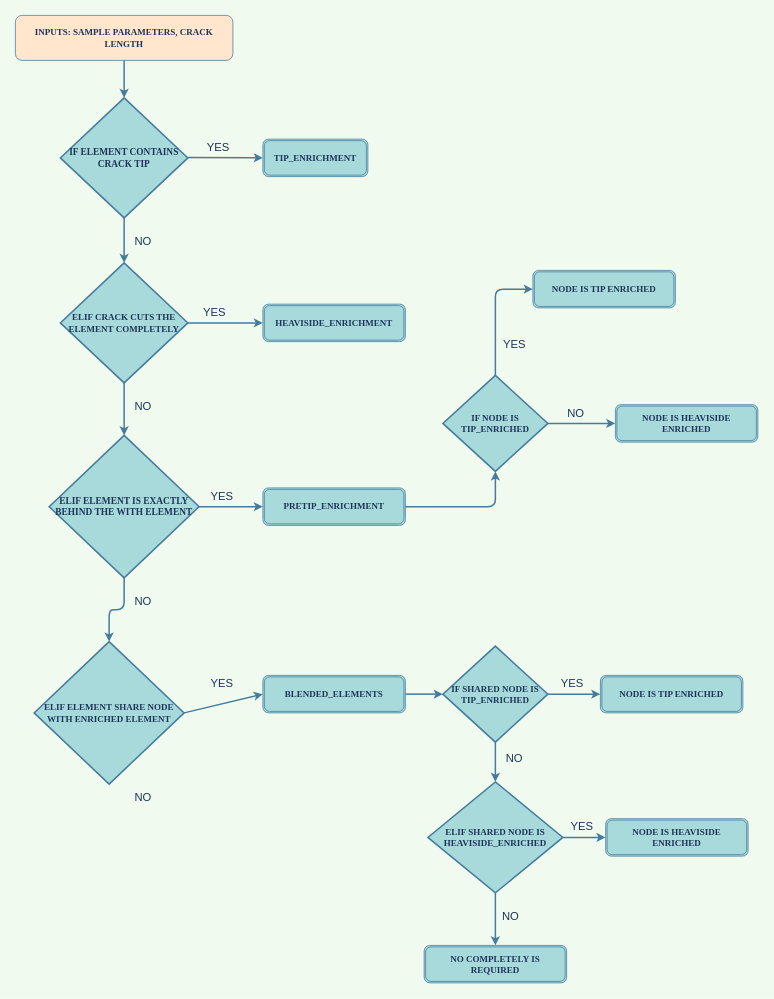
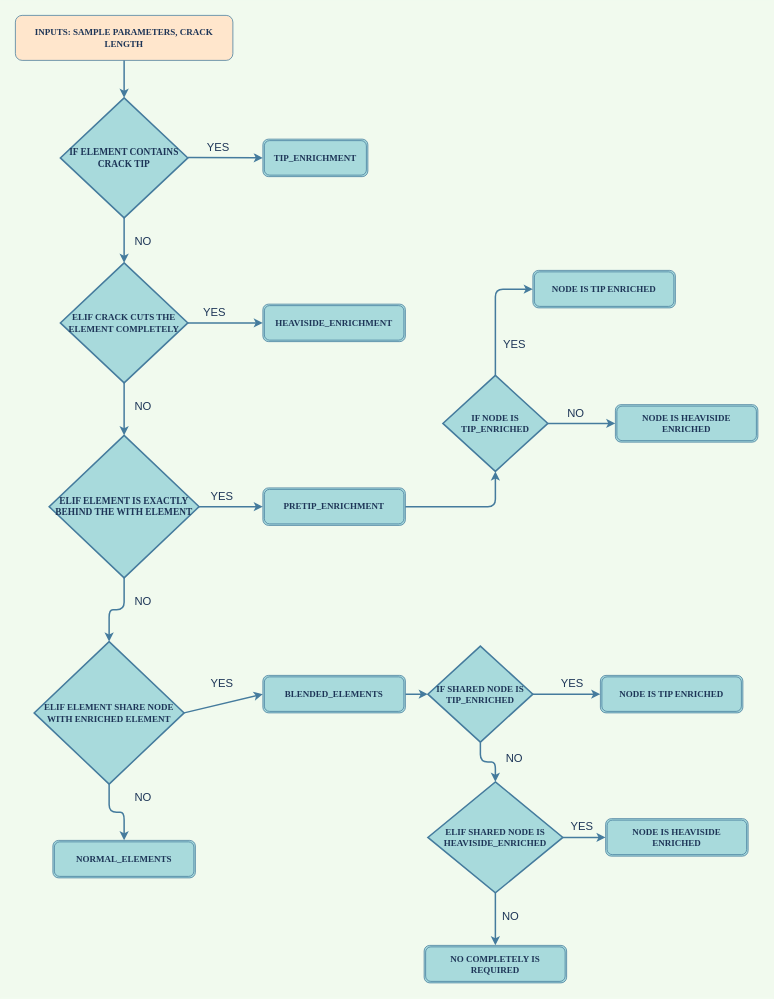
(495, 694) -> (480, 694)
none -> (114, 812)
none -> (124, 859)
